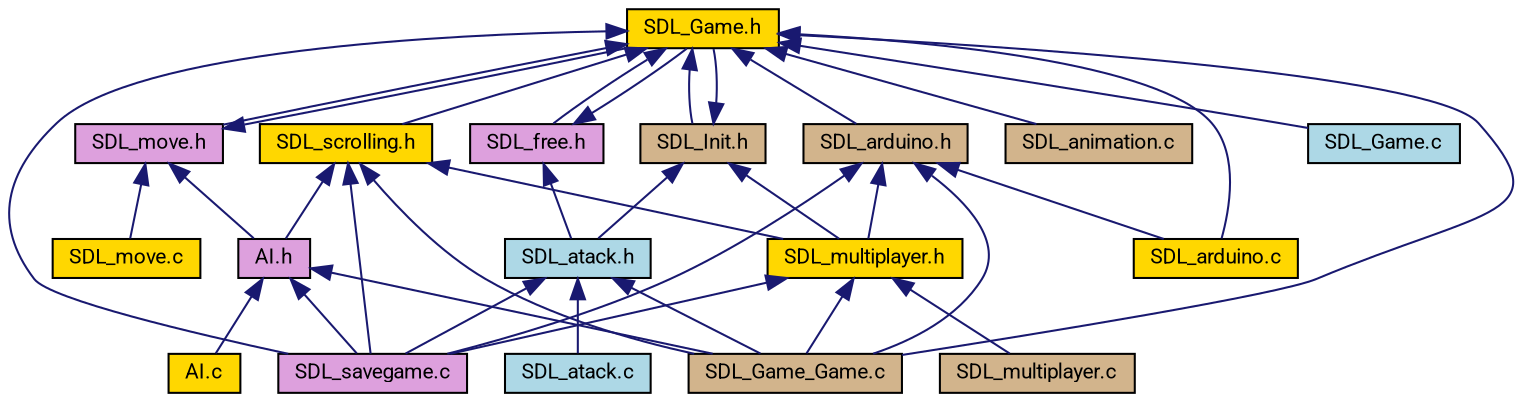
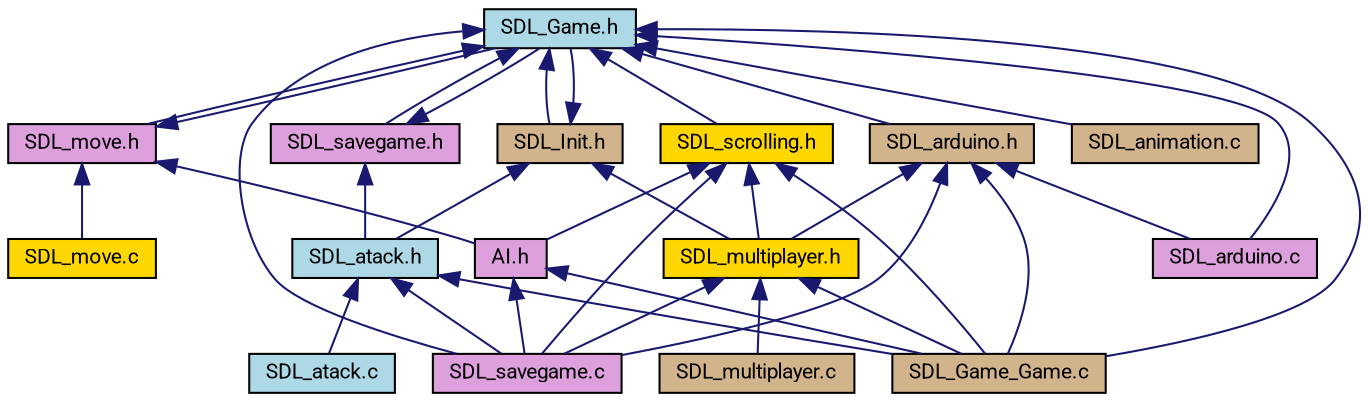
(703, 29) -> (560, 29)
(537, 144) -> (365, 144)
(1384, 144) -> none
(1216, 258) -> (1235, 258)
(204, 373) -> none
